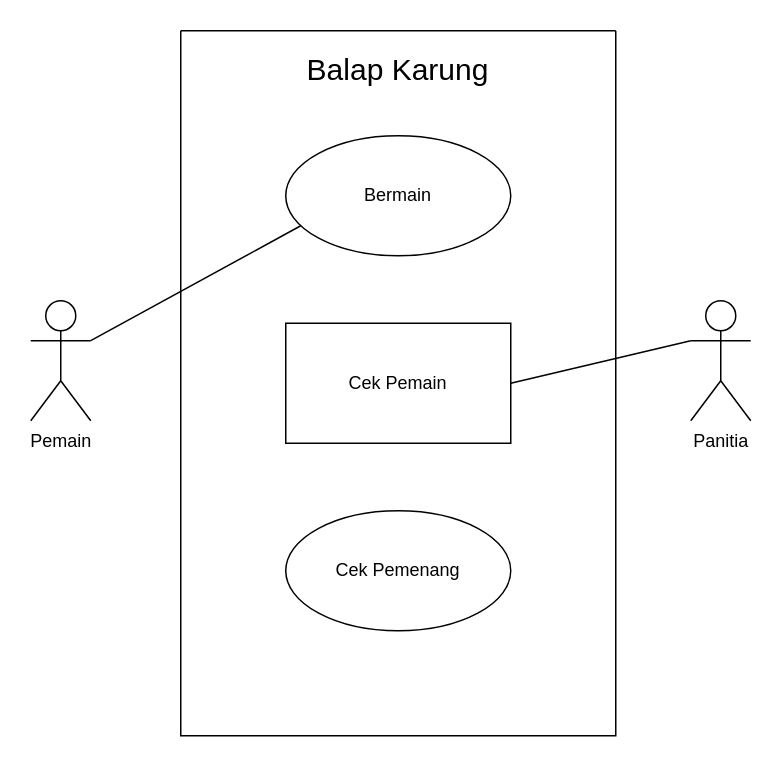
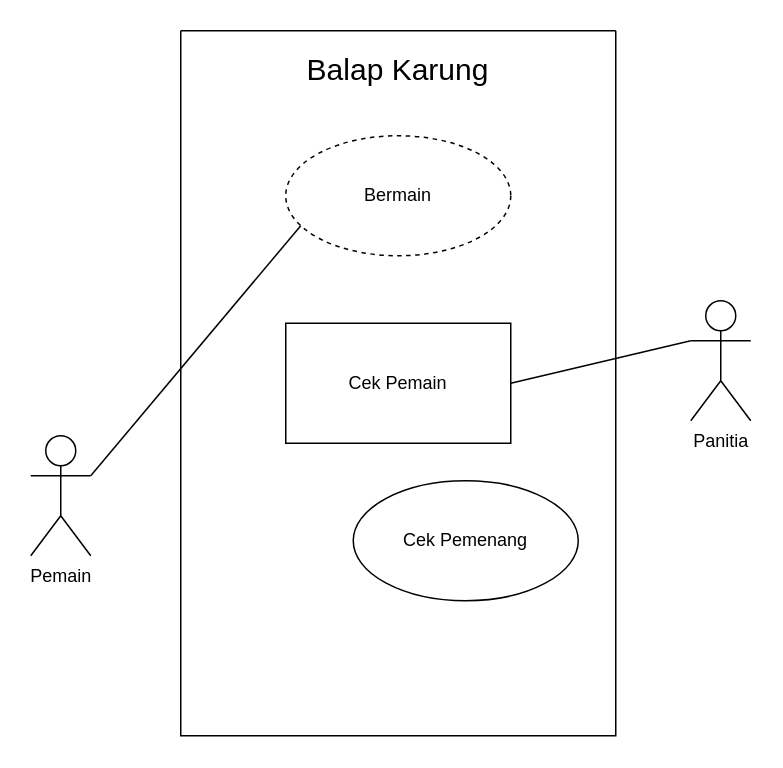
(398, 196) -> (398, 196)
(61, 361) -> (61, 496)
(398, 571) -> (466, 541)
